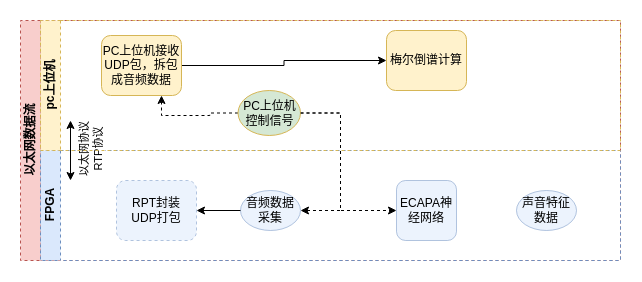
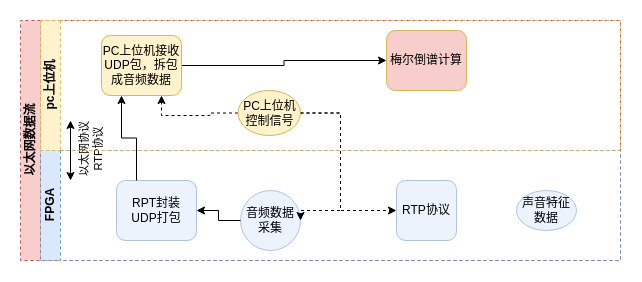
(427, 61) -> (427, 61)
(269, 113) -> (269, 113)
none -> (133, 138)
(157, 211) -> (157, 211)
(271, 211) -> (271, 221)
(427, 211) -> (427, 211)
